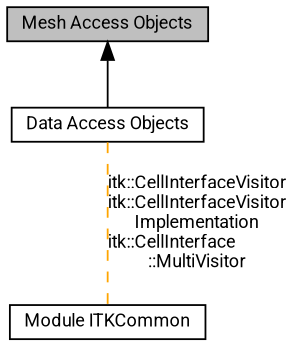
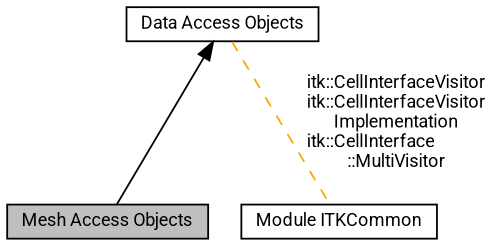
(108, 84) -> (160, 131)
